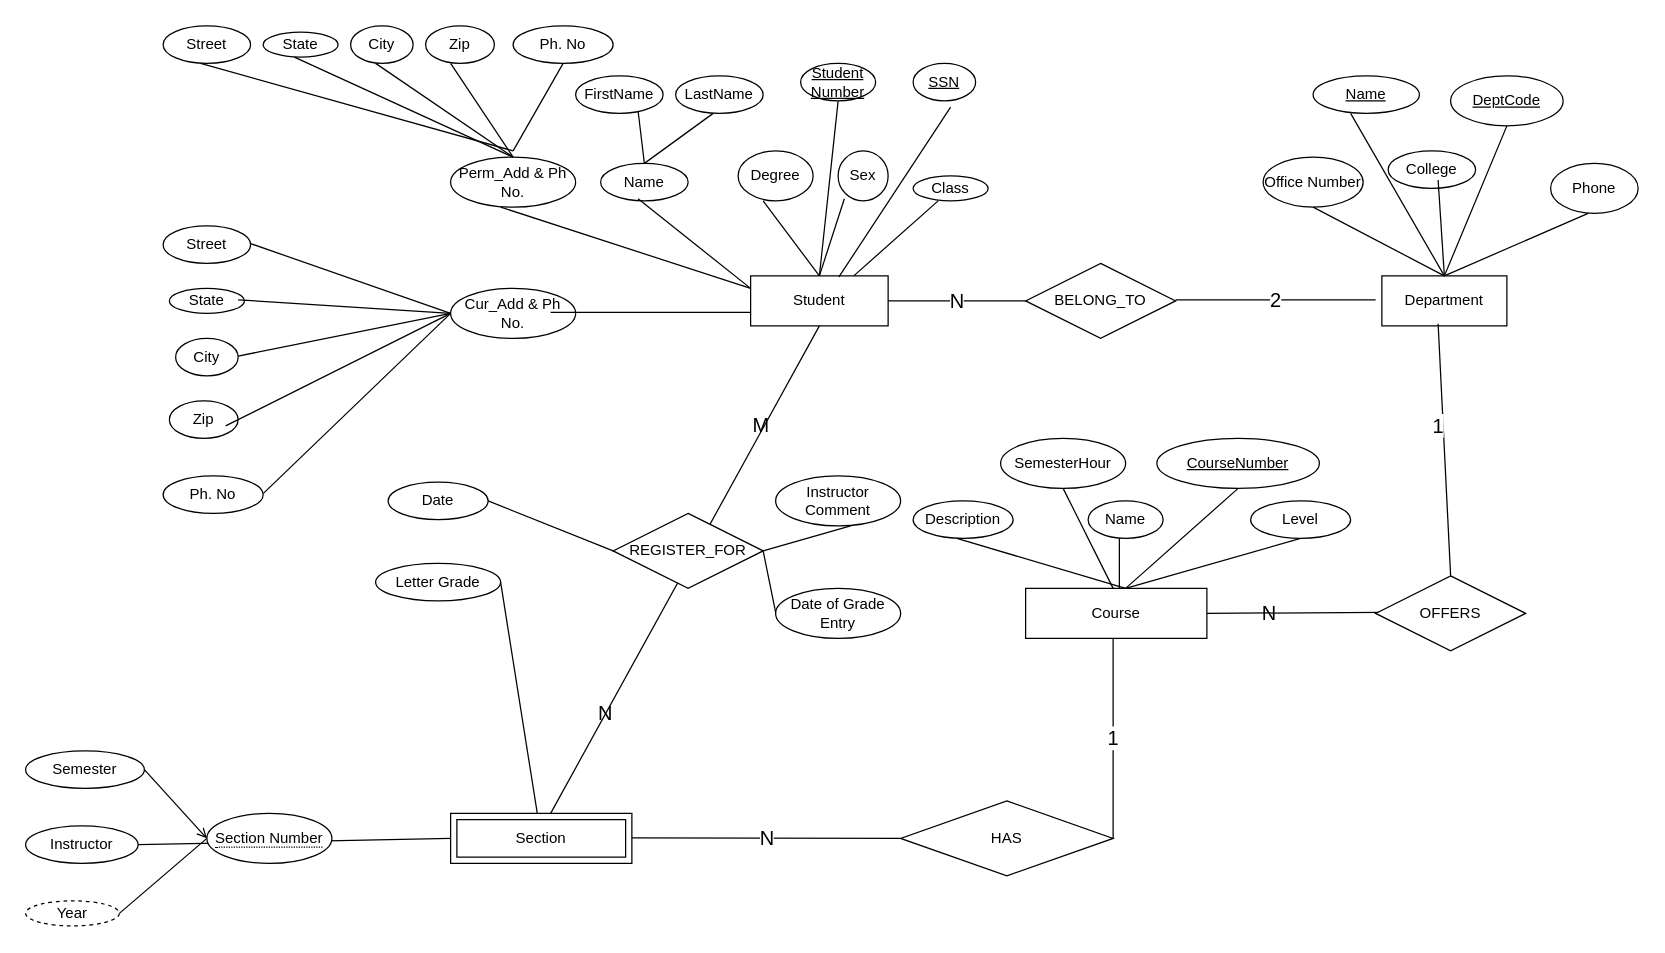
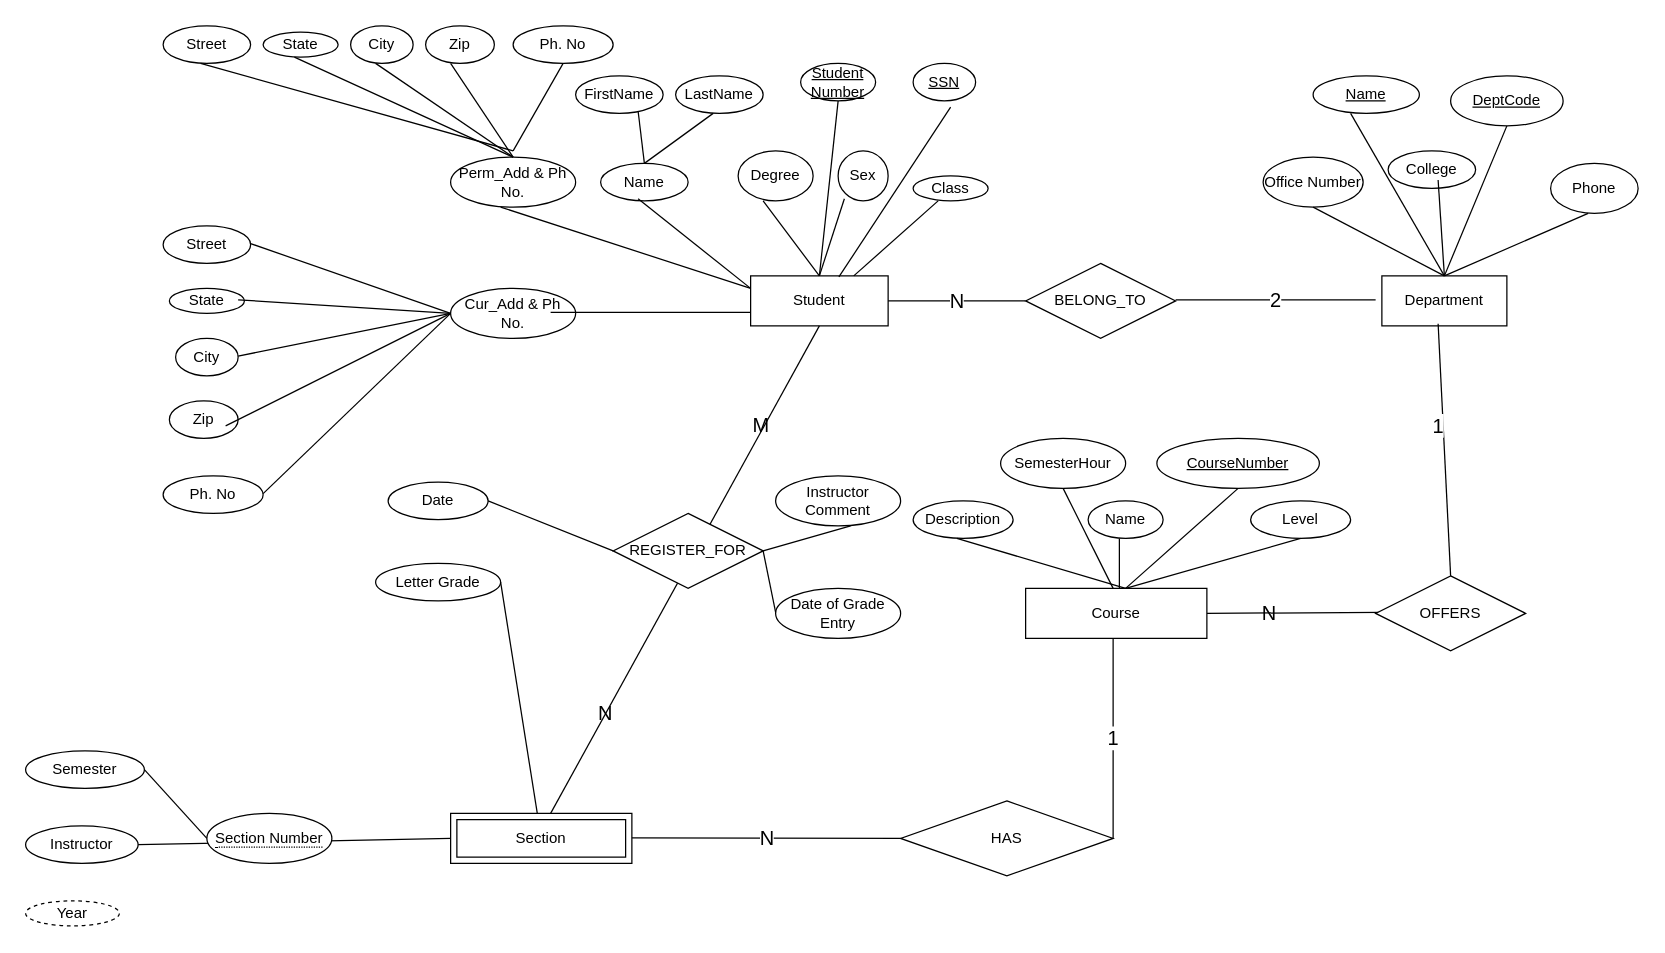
(202, 833) -> (203, 834)
(164, 875) -> none
